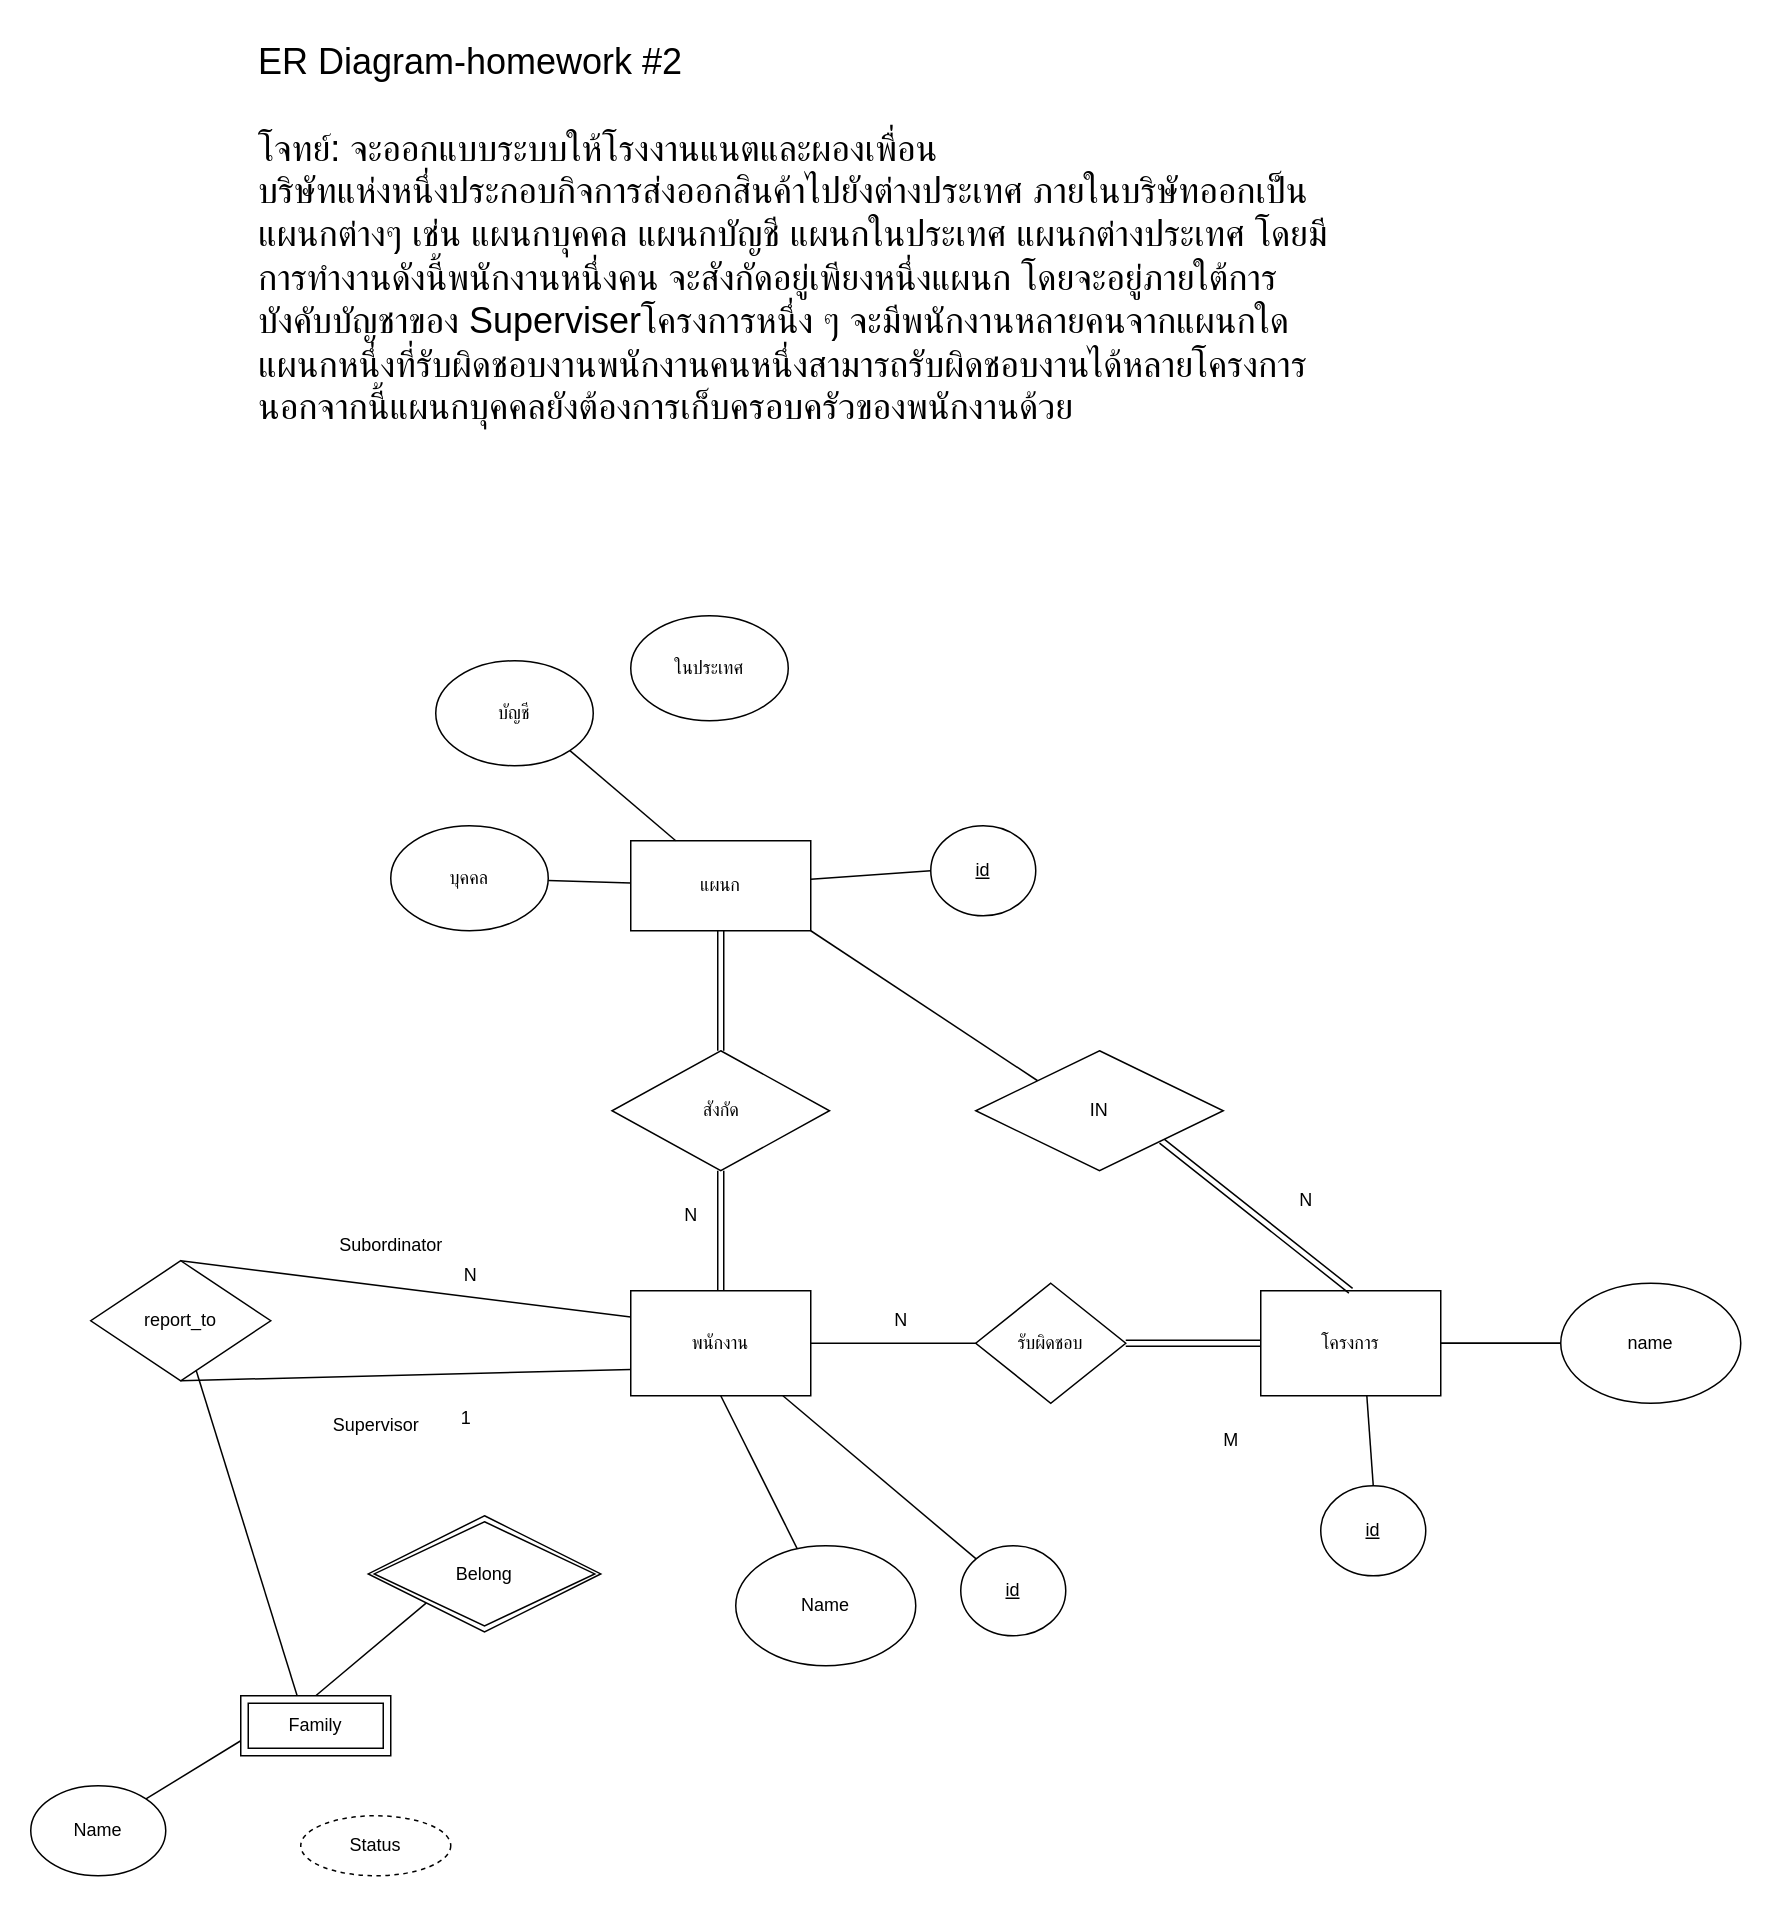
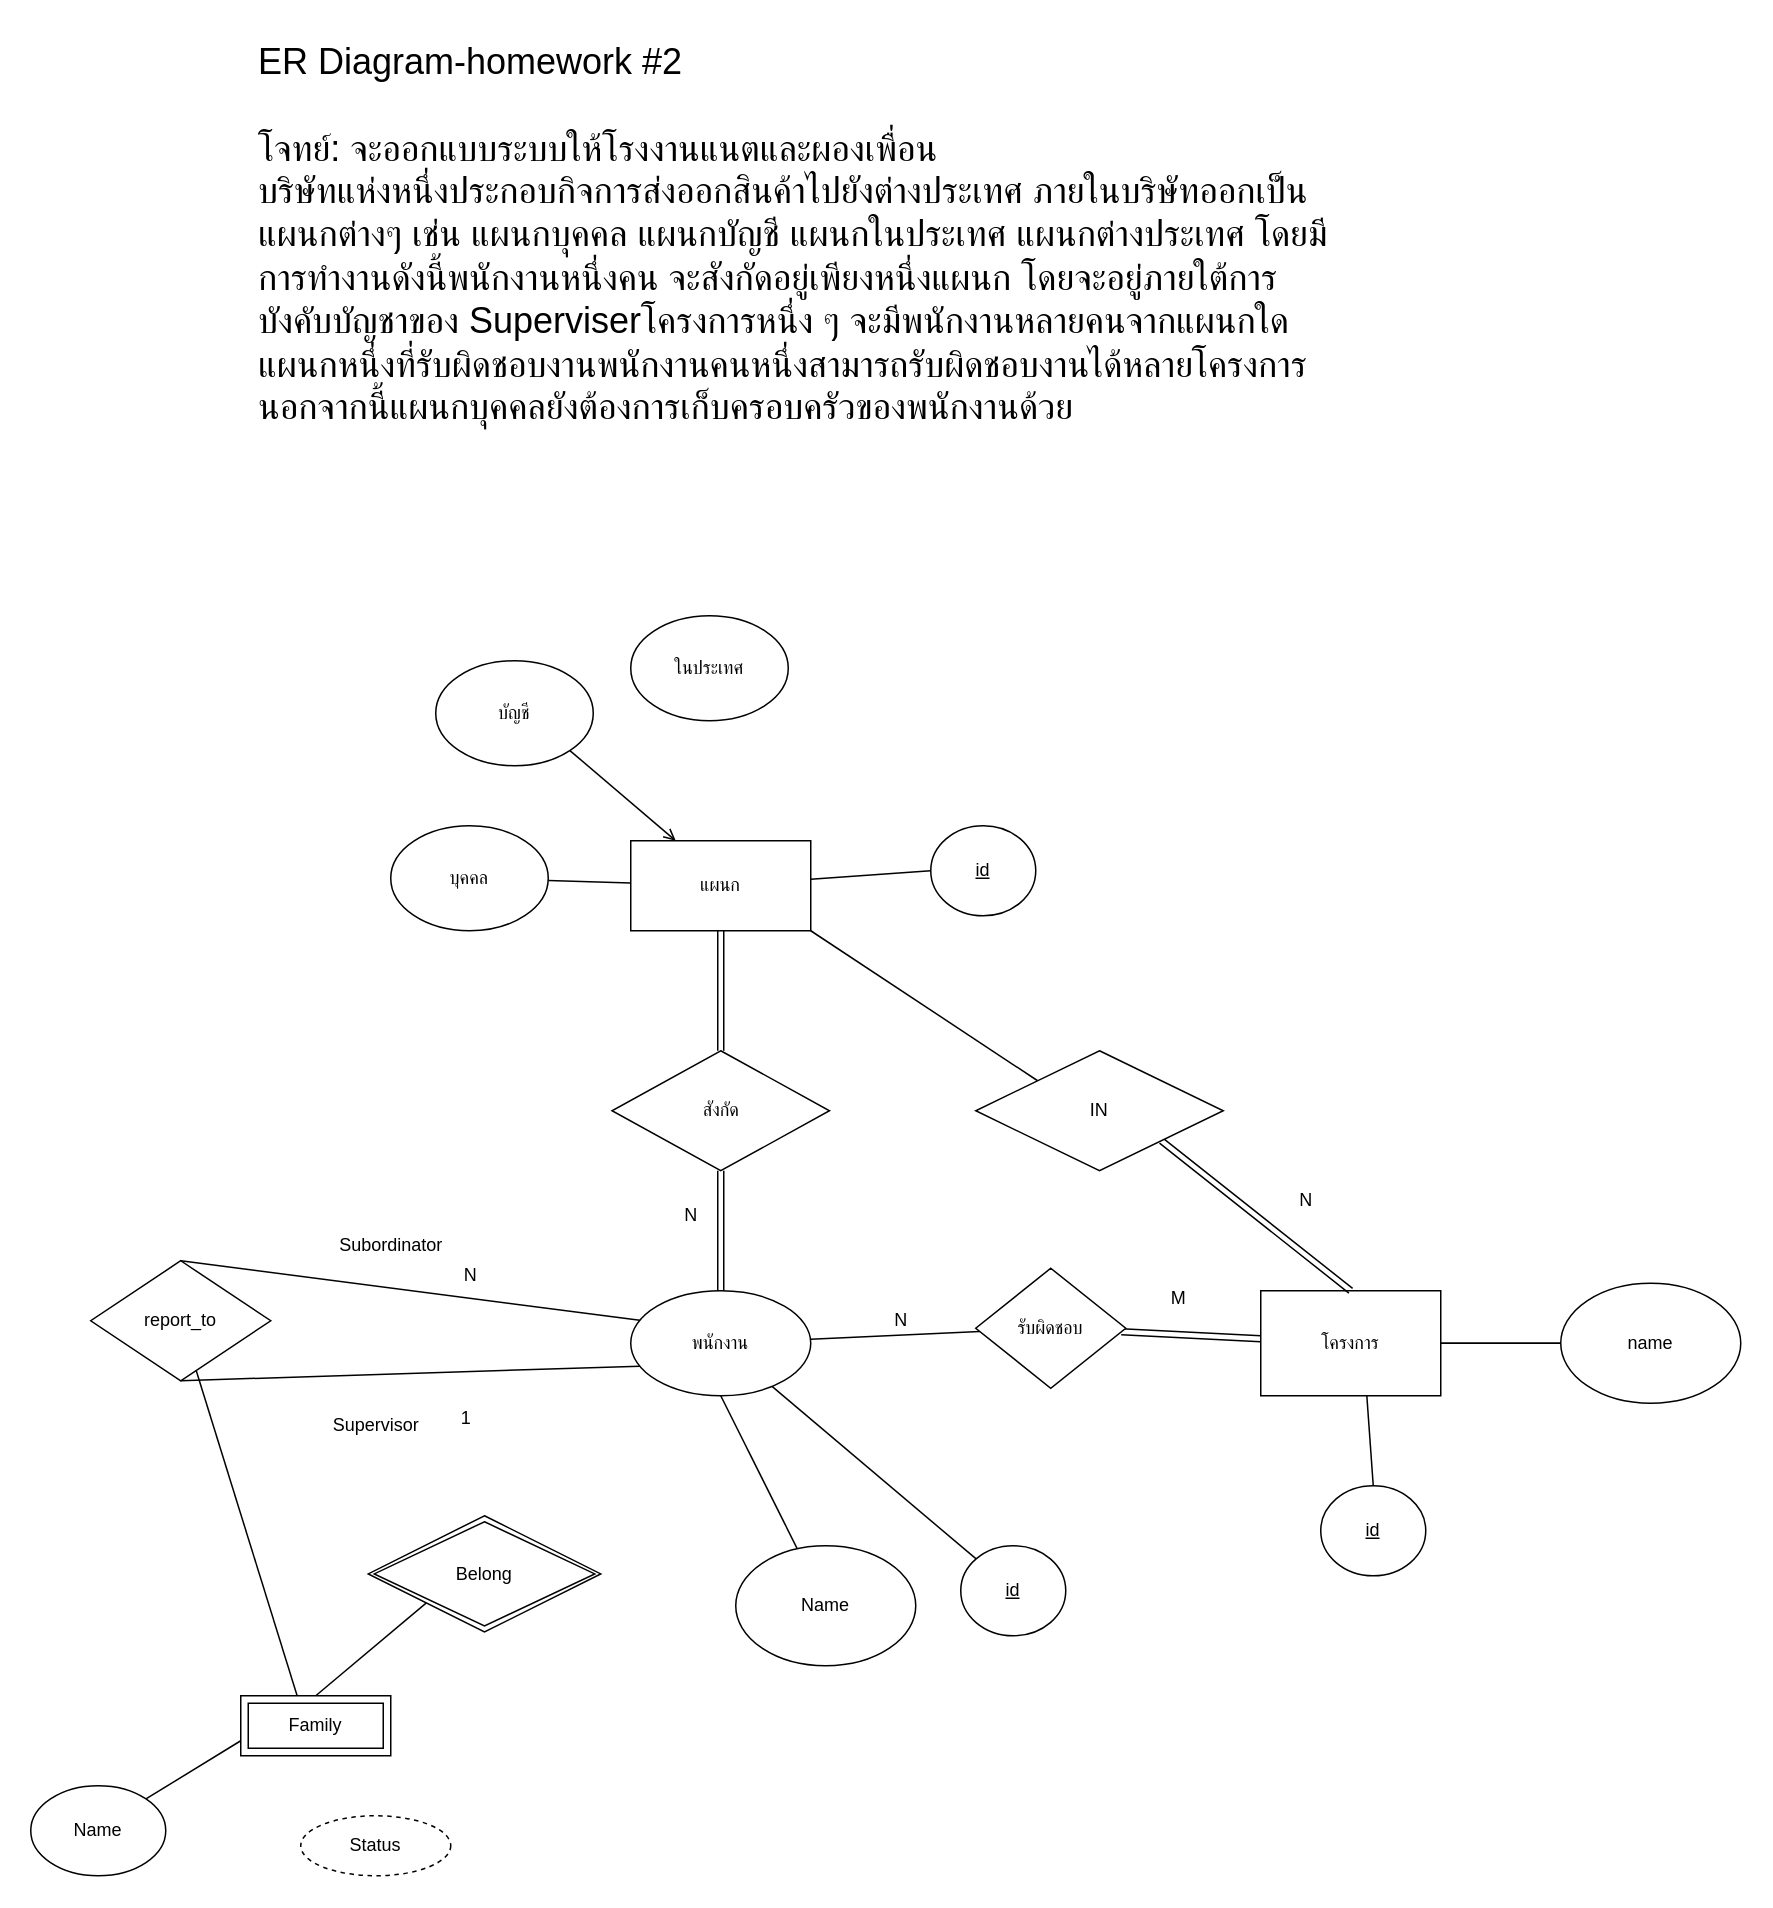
(672, 838) -> (671, 837)
(721, 1343) -> (721, 1343)
(1051, 1343) -> (1051, 1328)
(1231, 1441) -> (1178, 1298)
